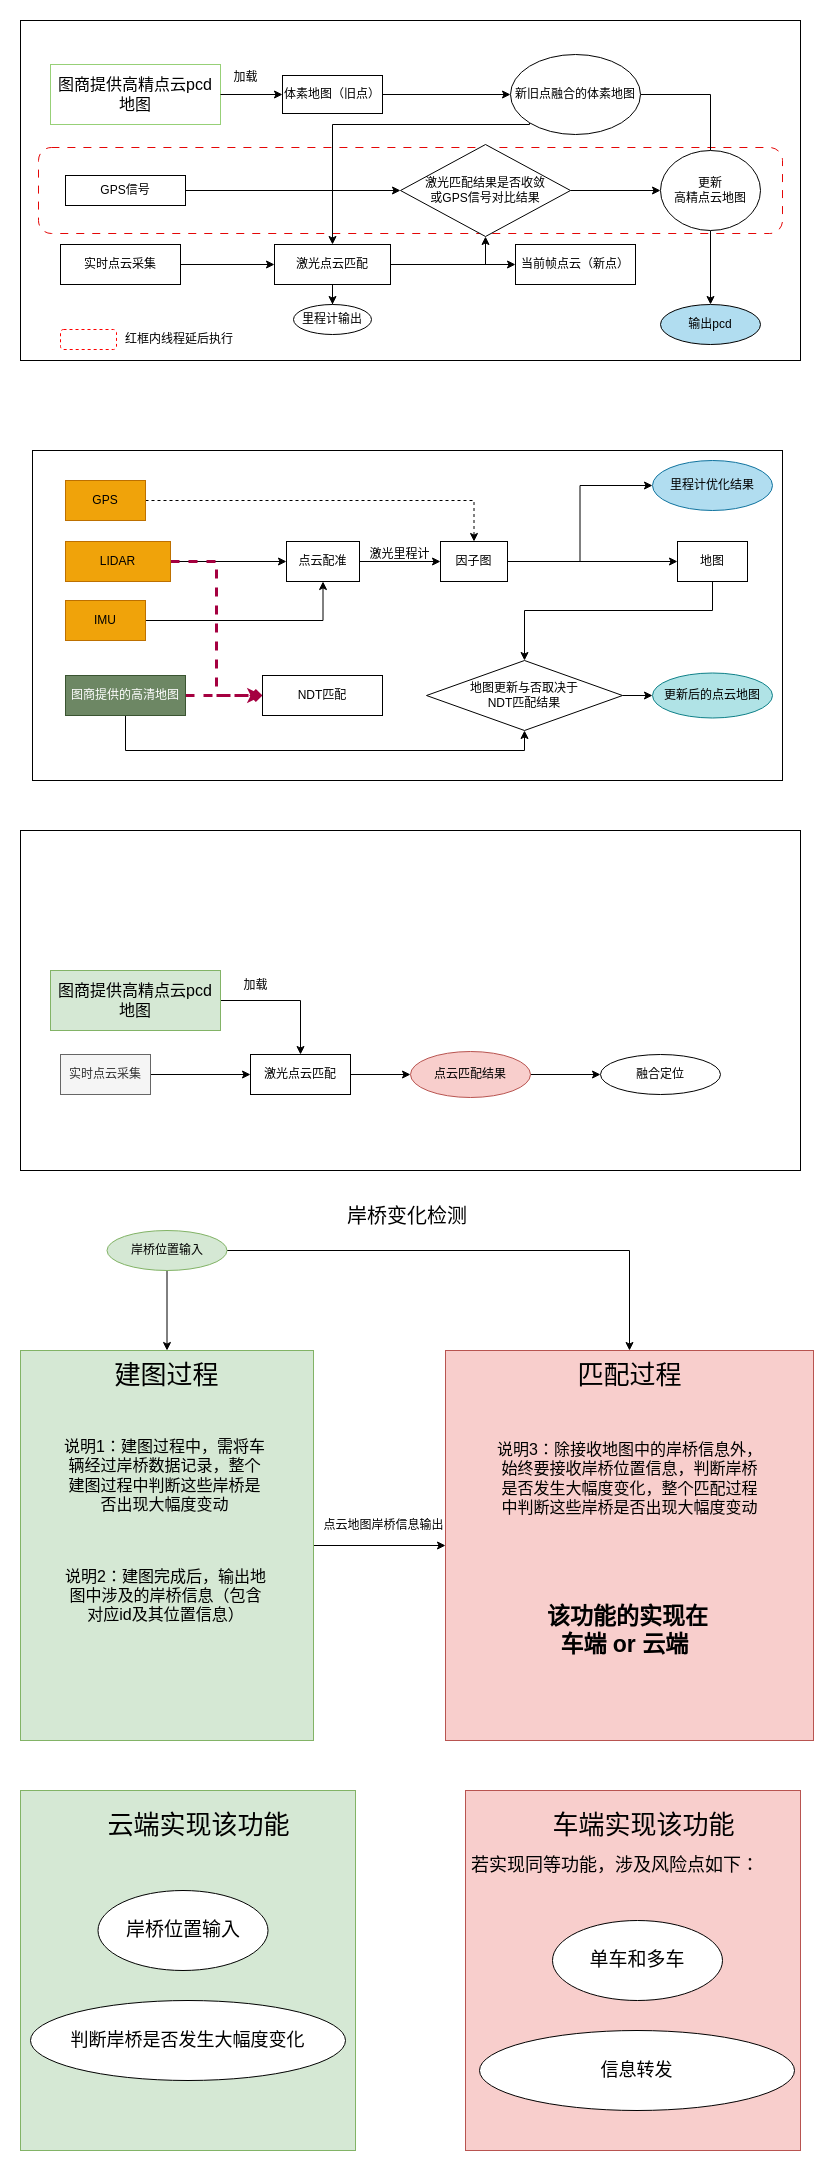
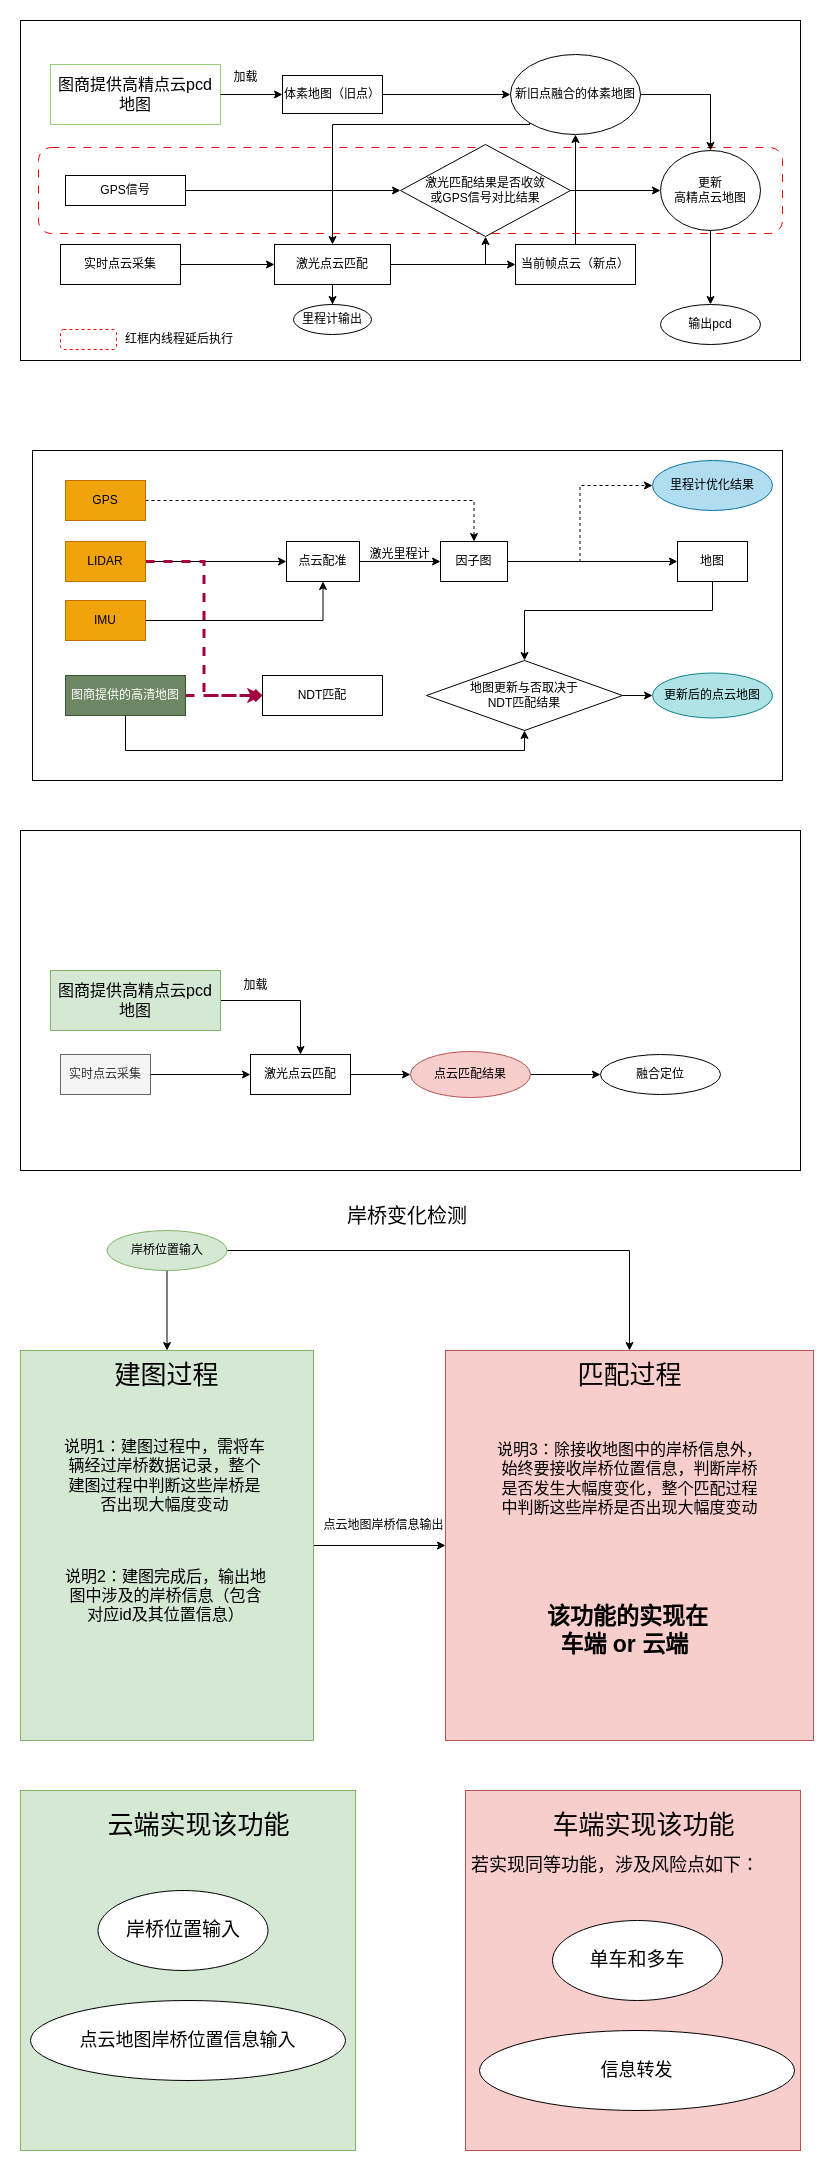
(711, 145) -> (711, 142)
none -> (576, 193)
(711, 325) -> (711, 325)
(580, 490) -> (580, 490)
(118, 562) -> (106, 562)
(188, 2041) -> (188, 2041)
